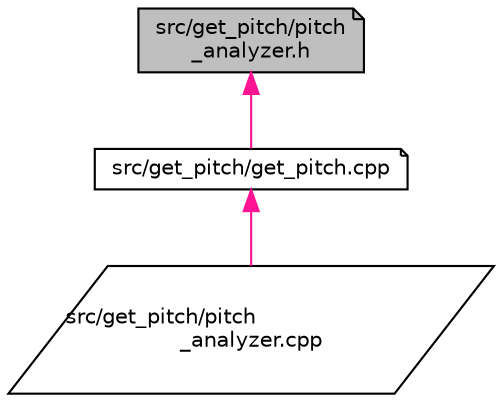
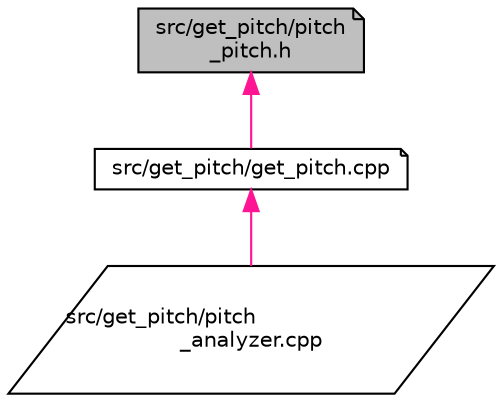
(251, 40) -> (251, 40)
